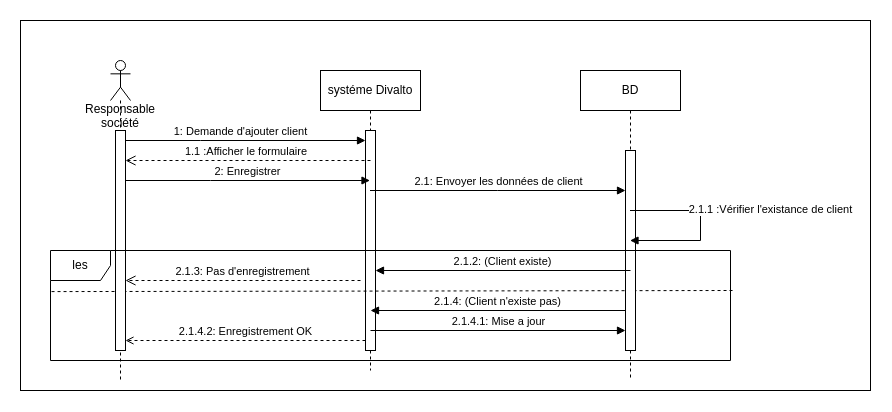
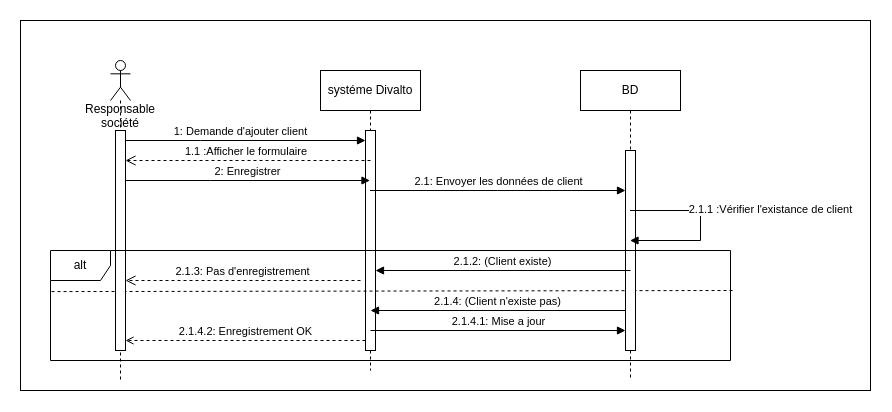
(81, 266) -> (81, 266)
